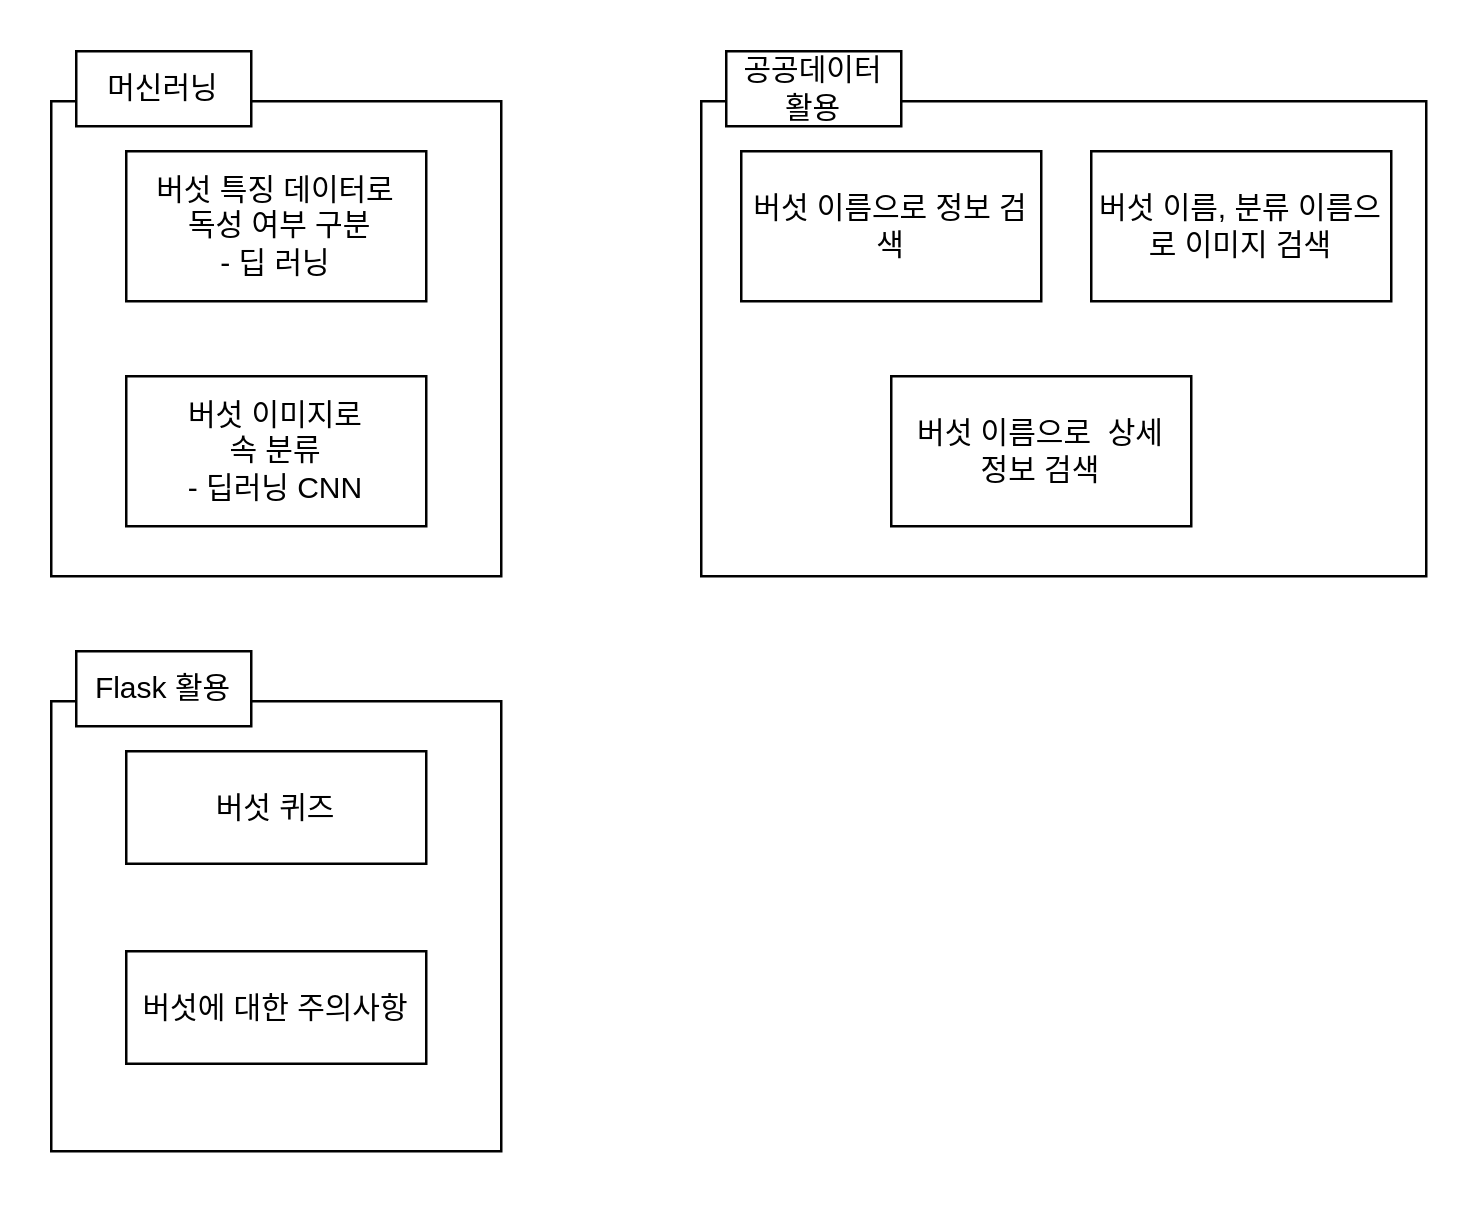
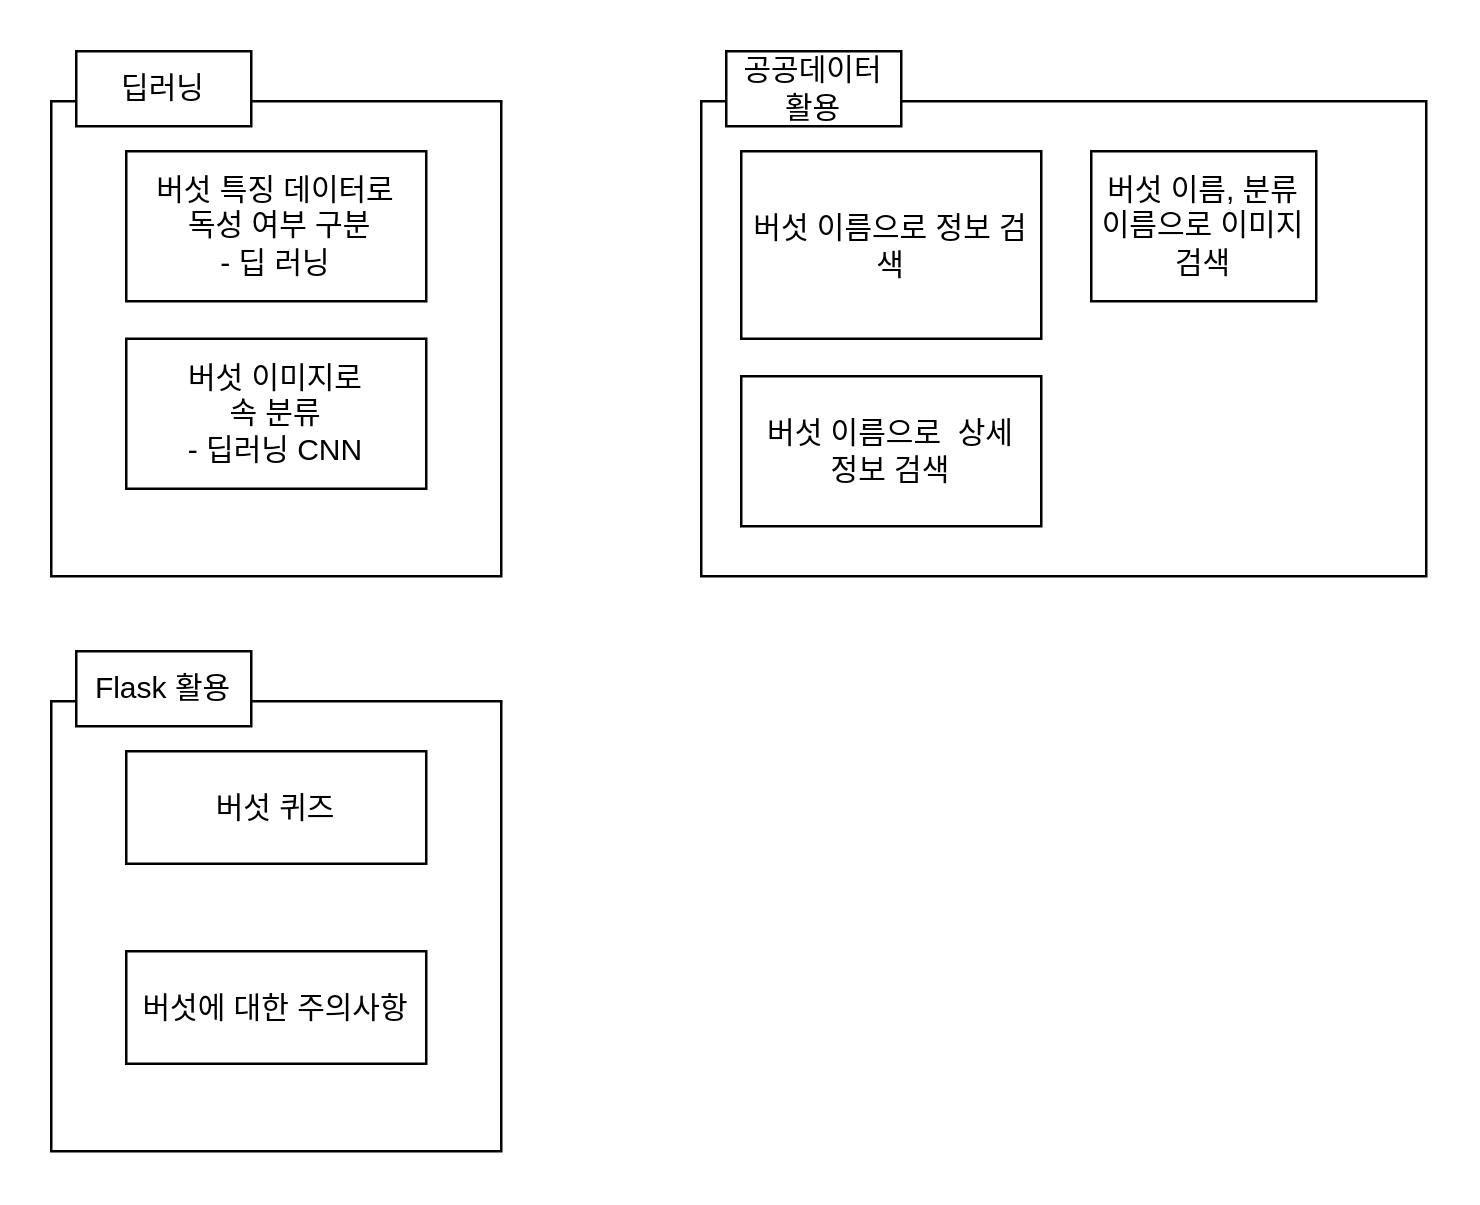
(164, 89) -> (164, 89)
(891, 226) -> (891, 245)
(1241, 226) -> (1204, 226)
(276, 451) -> (276, 414)
(1041, 451) -> (891, 451)
